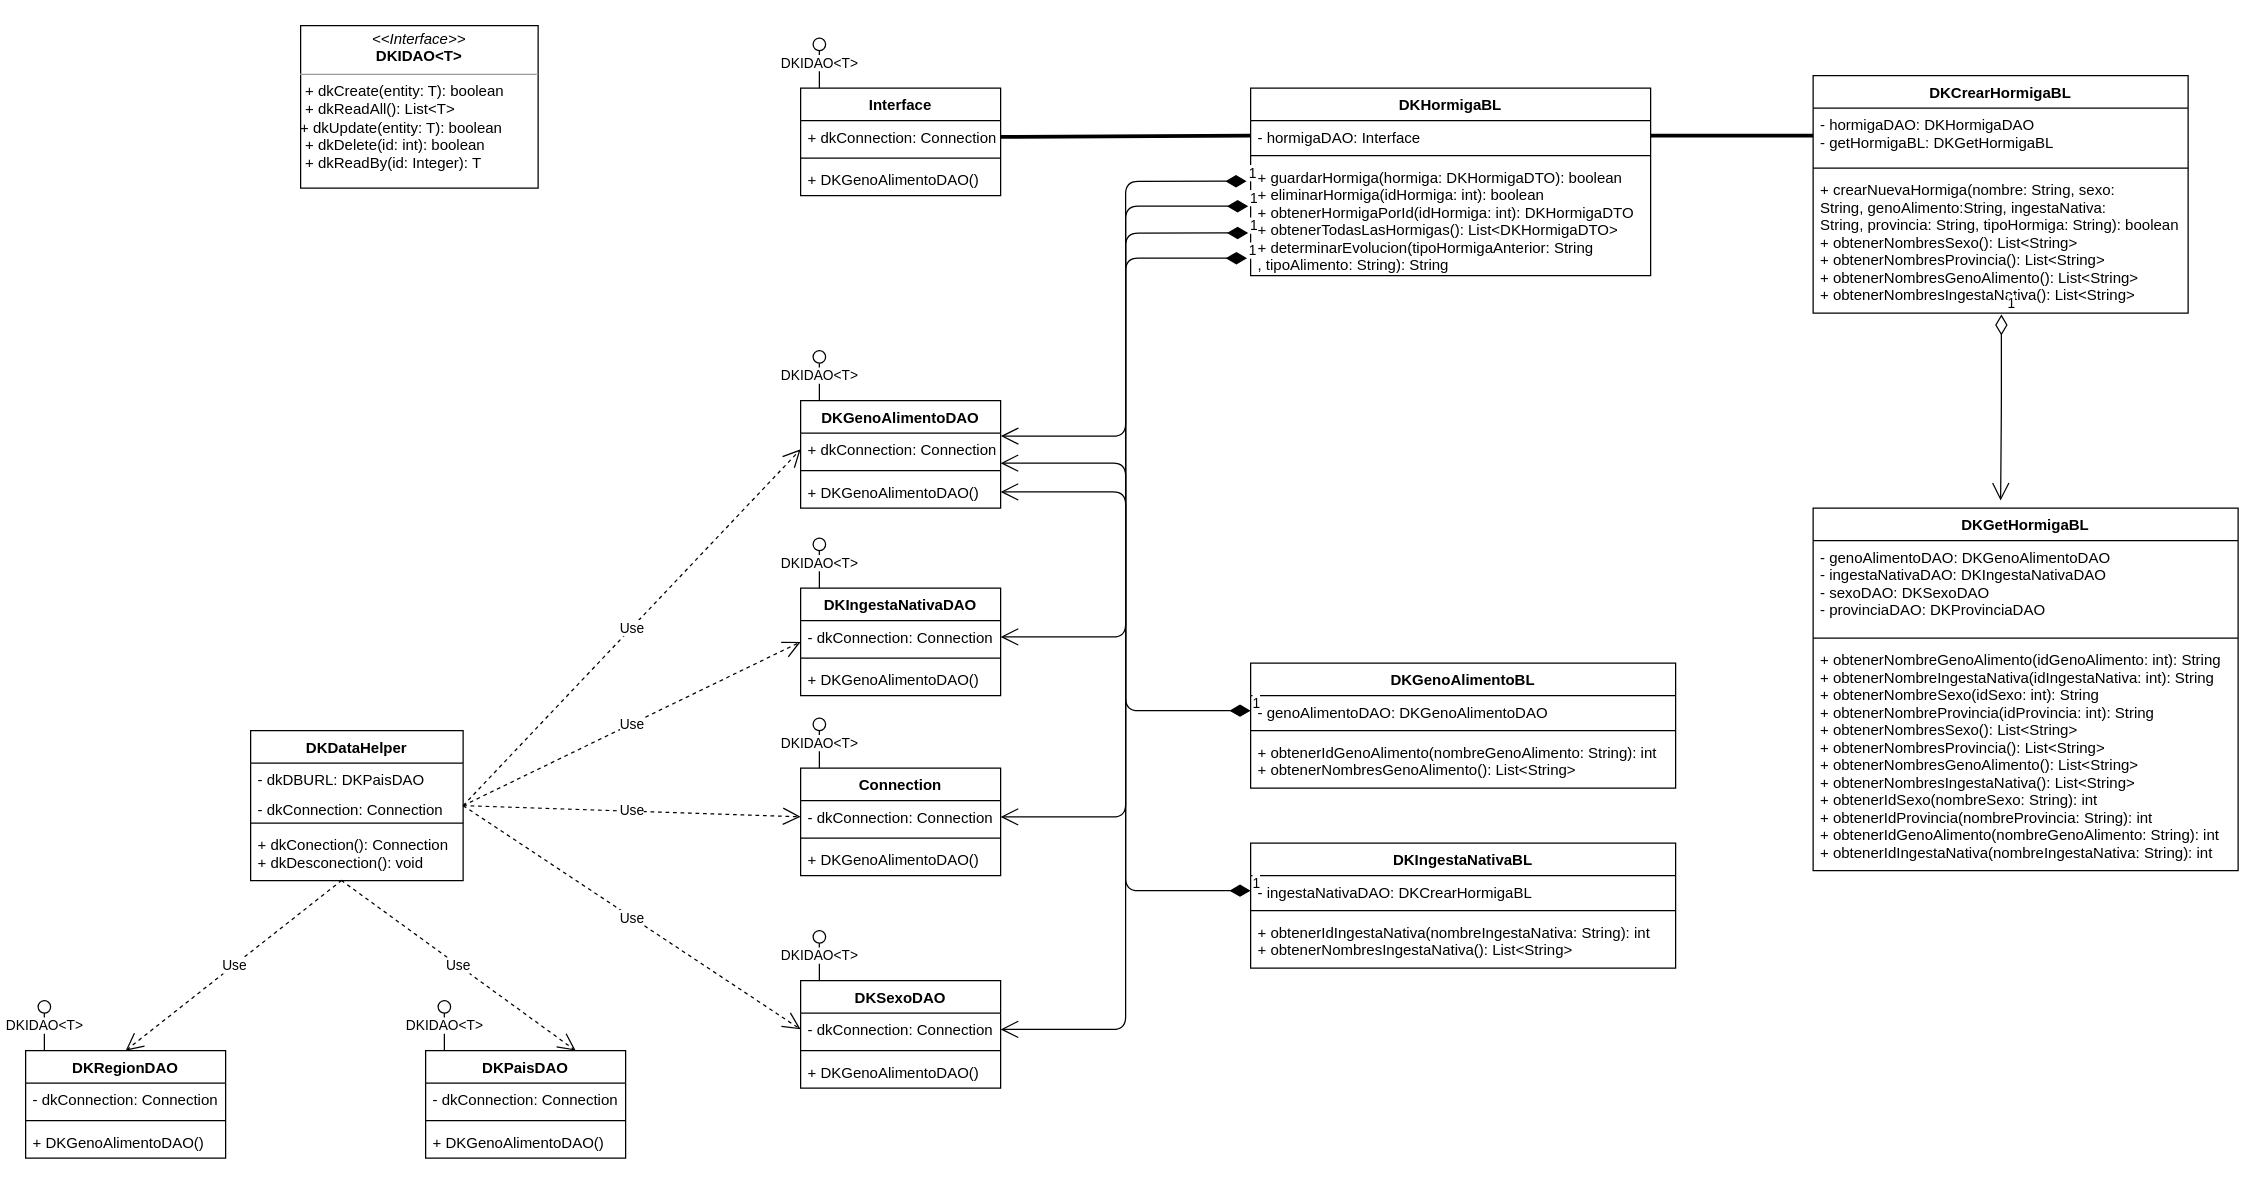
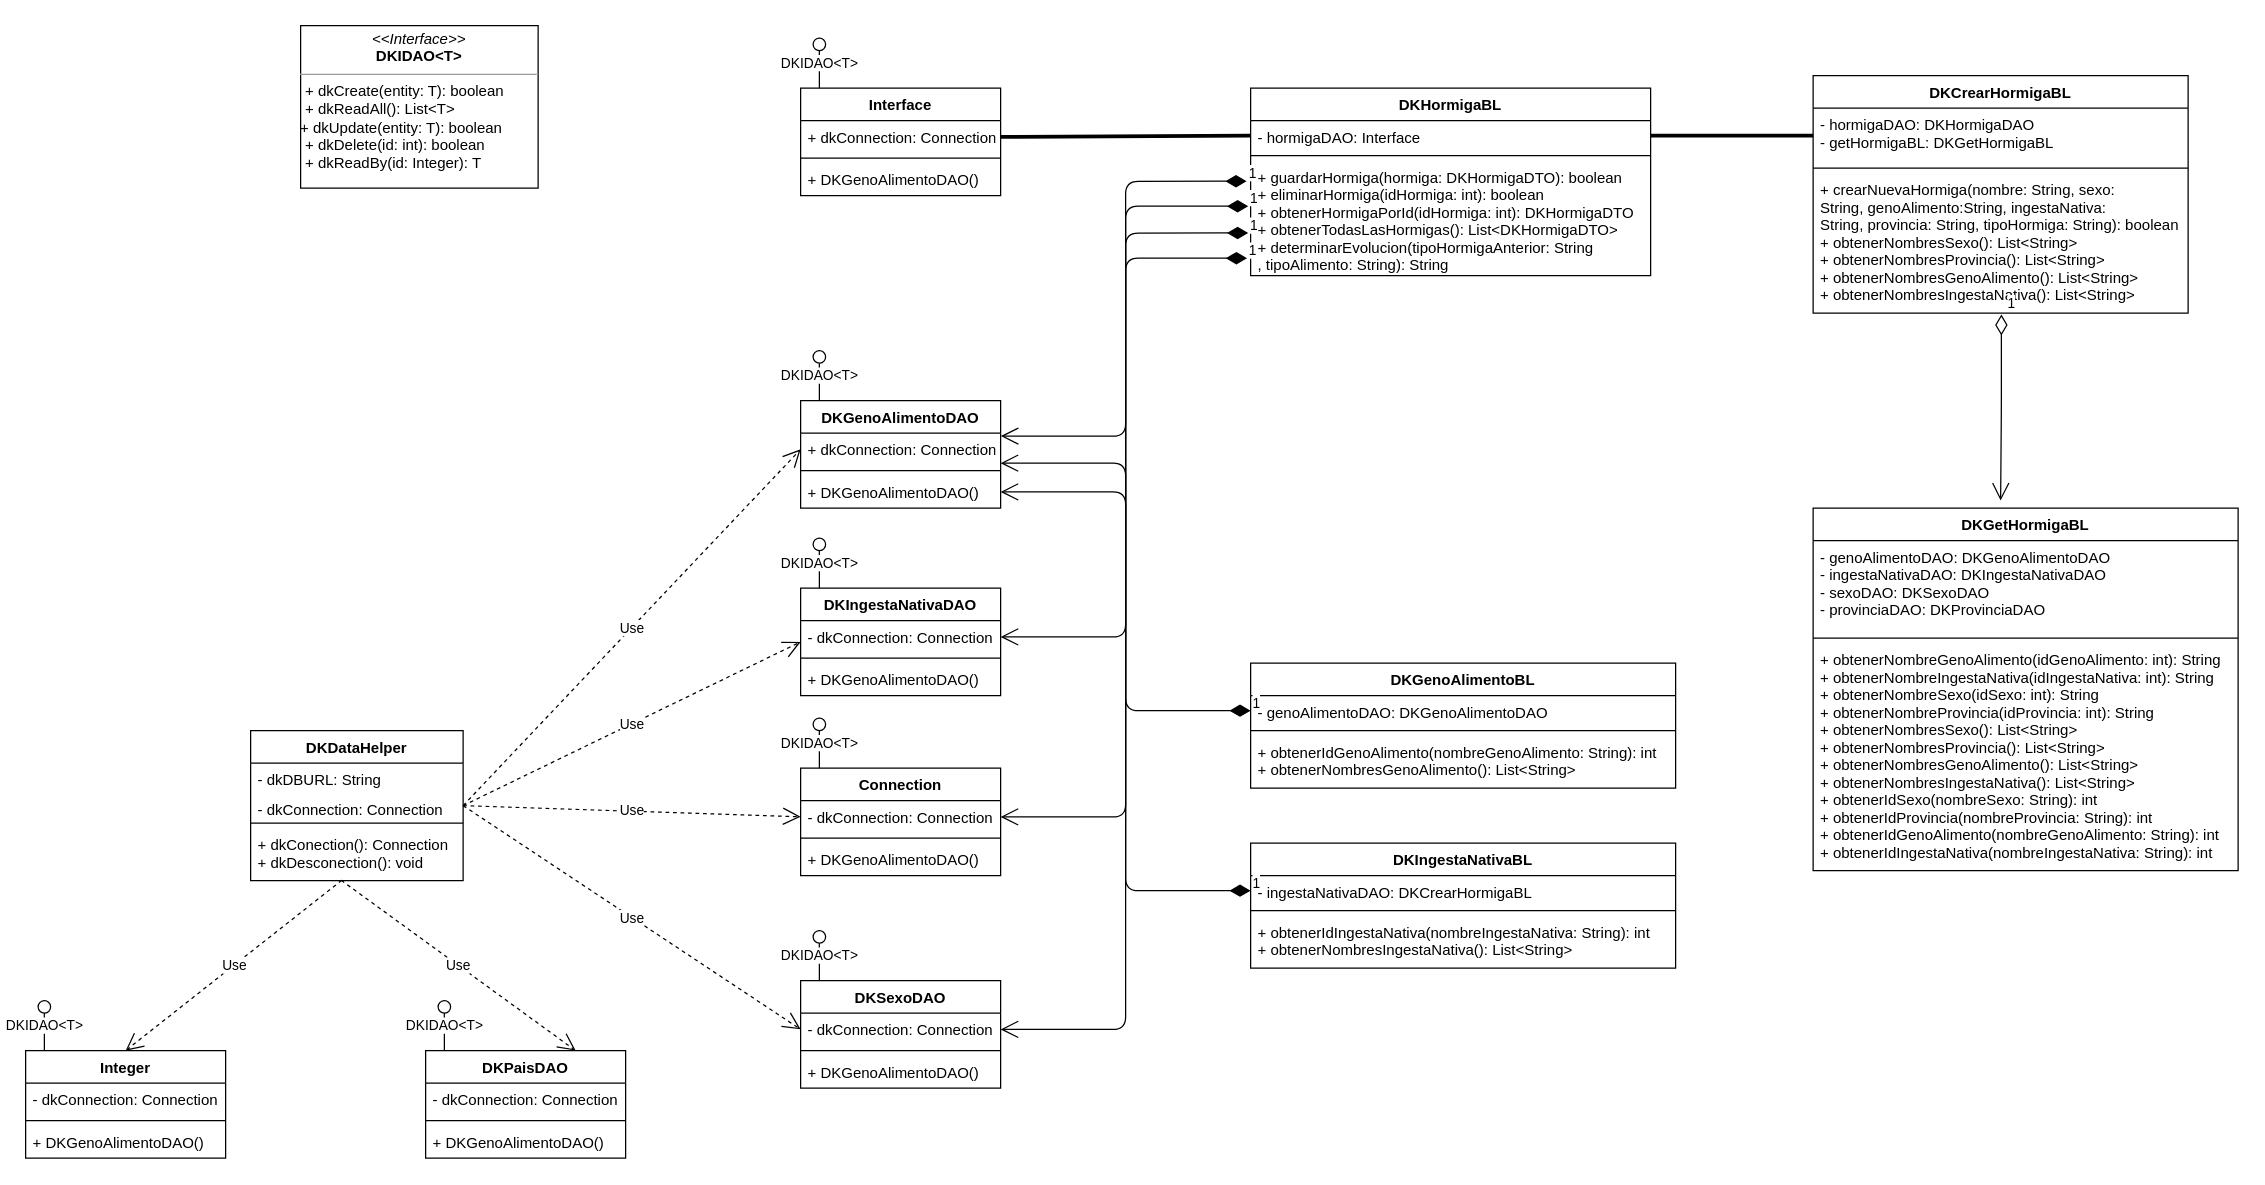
(334, 780) -> (321, 780)
(125, 1068) -> (125, 1068)
